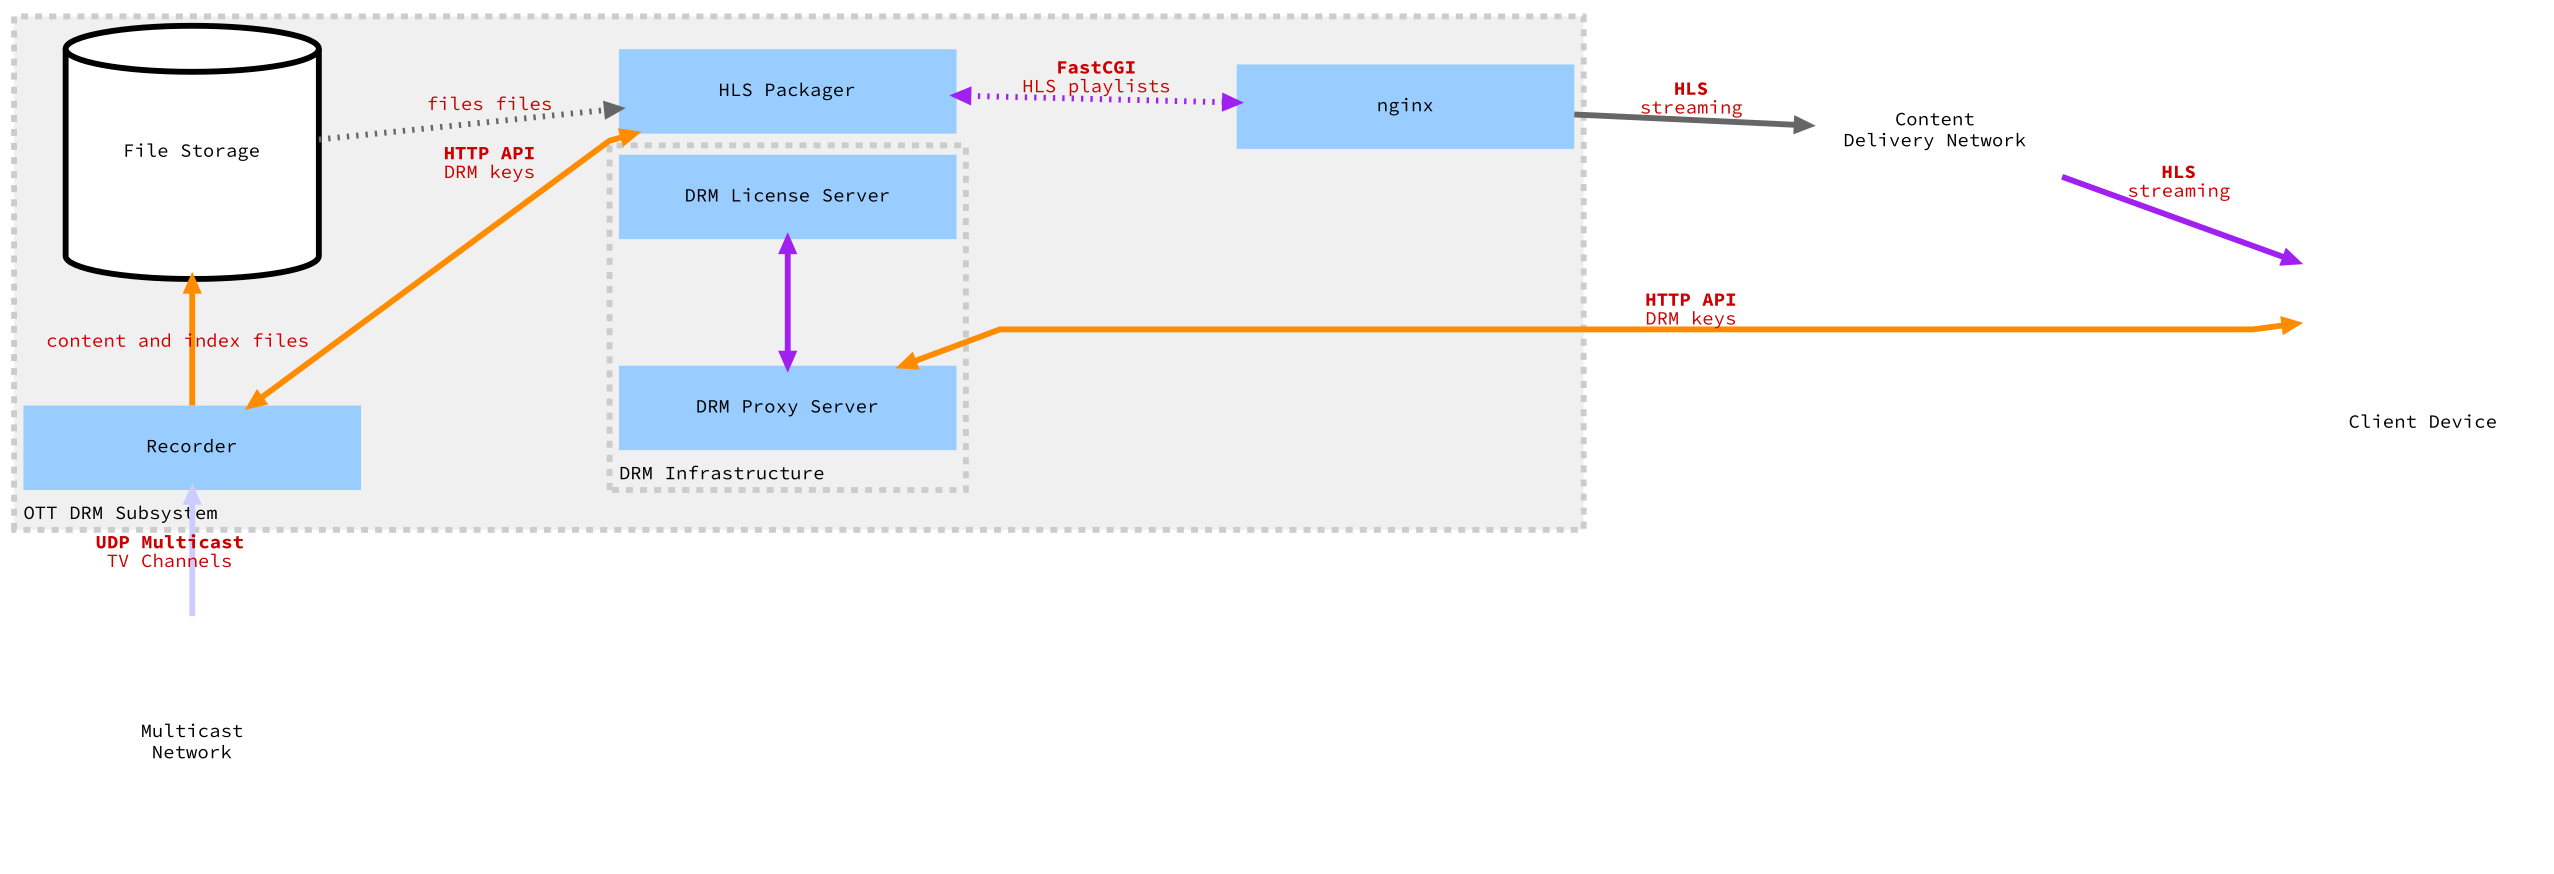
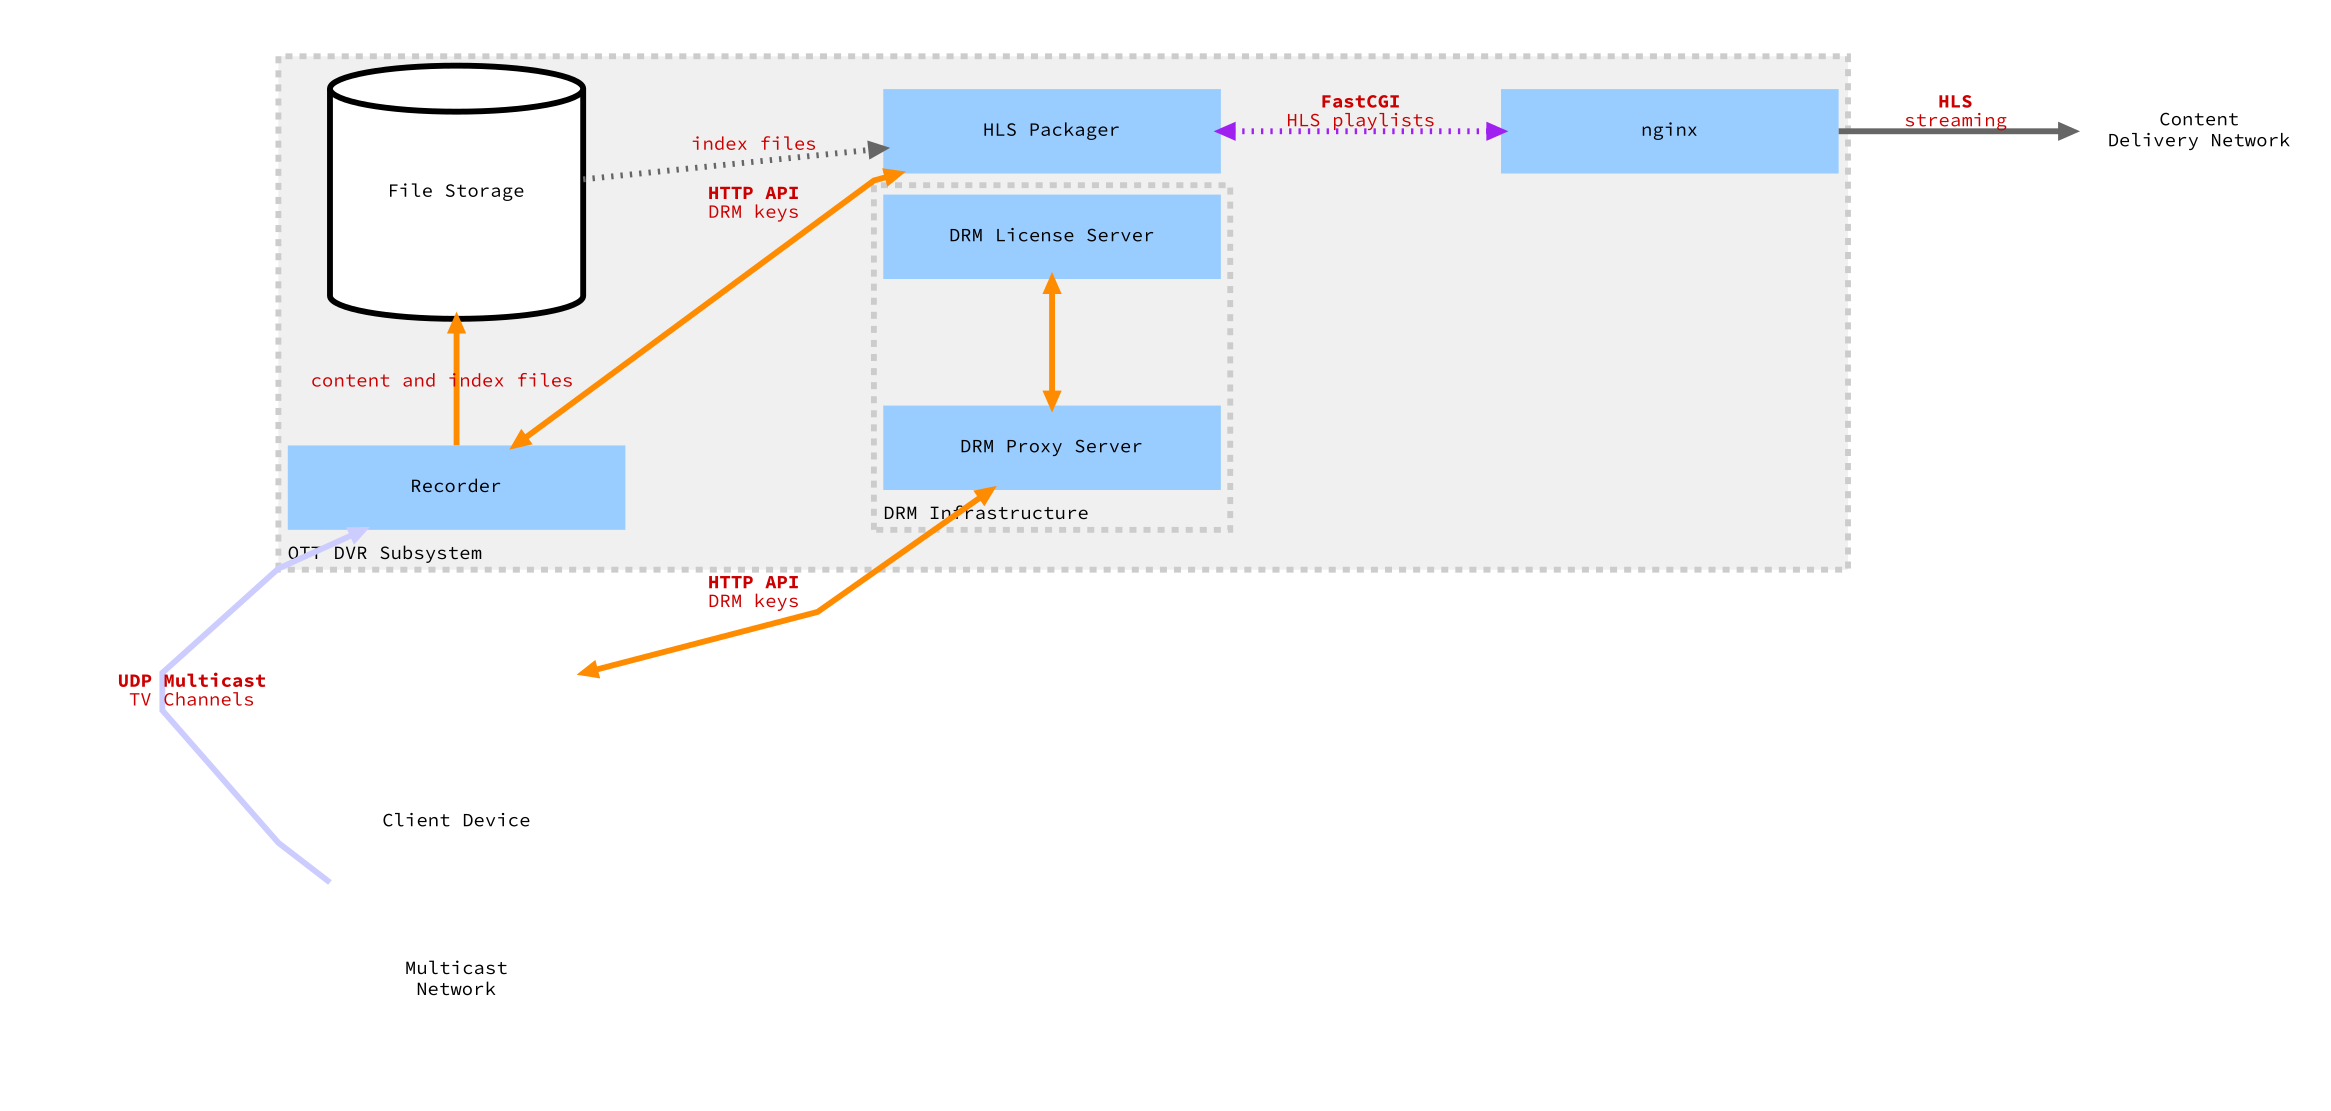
(490, 106) -> (754, 145)
(2174, 217) -> none
(788, 302) -> (1052, 342)
(121, 515) -> (385, 554)
